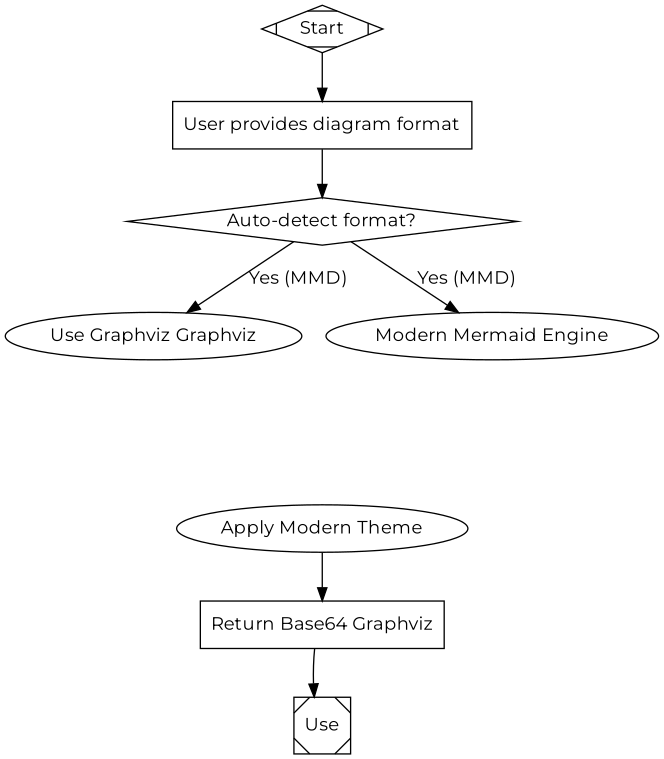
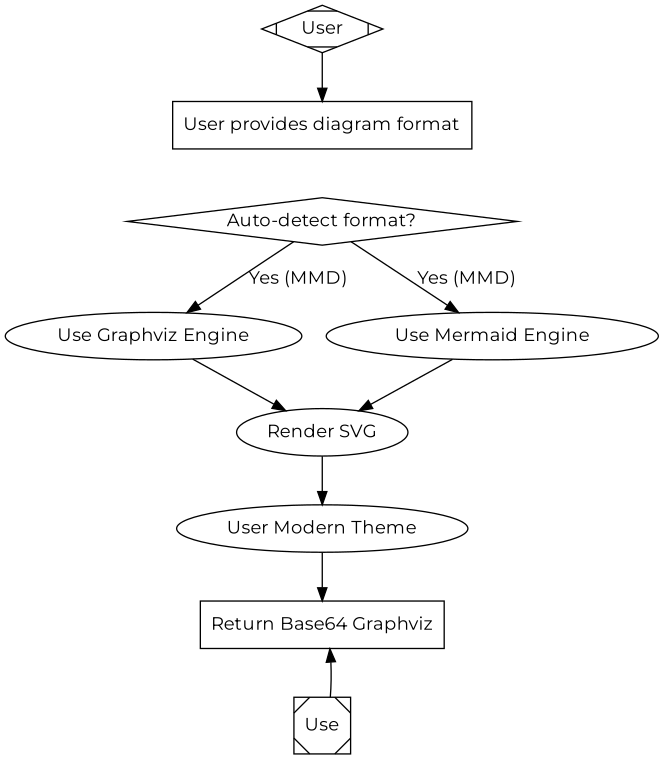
(322, 29) -> (322, 29)
(322, 167) -> none
(154, 336) -> (154, 336)
(492, 336) -> (492, 336)
none -> (322, 432)
(322, 529) -> (322, 529)
(314, 666) -> (331, 680)
